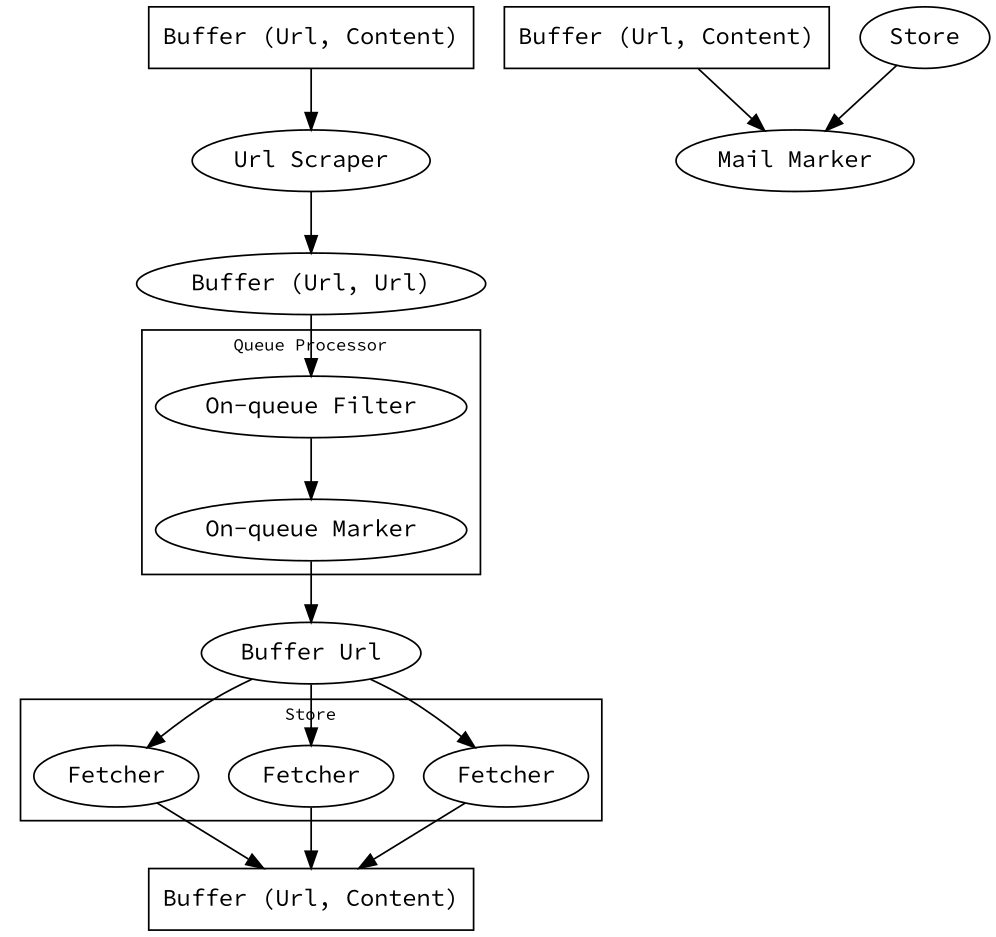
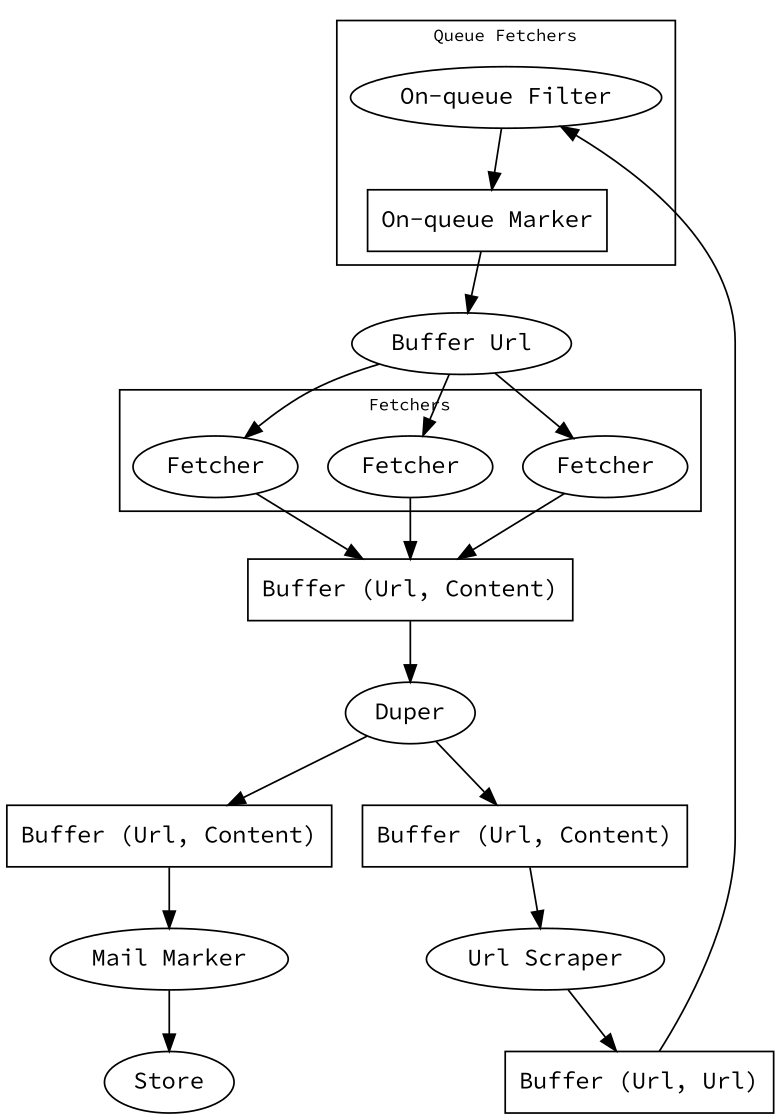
(868, 92) -> (169, 1012)
(311, 284) -> (639, 1082)
(311, 346) -> (506, 37)
(311, 530) -> (487, 221)
none -> (410, 713)
(311, 716) -> (410, 406)
